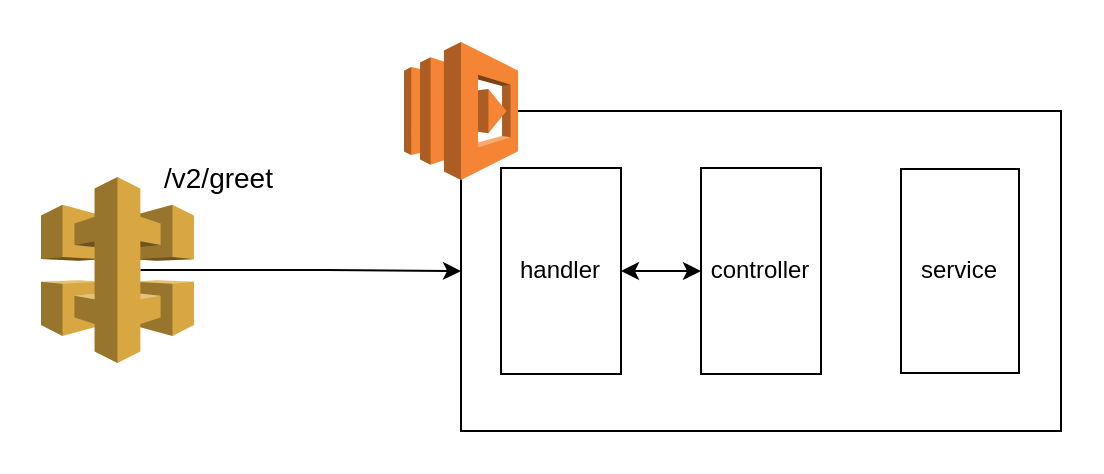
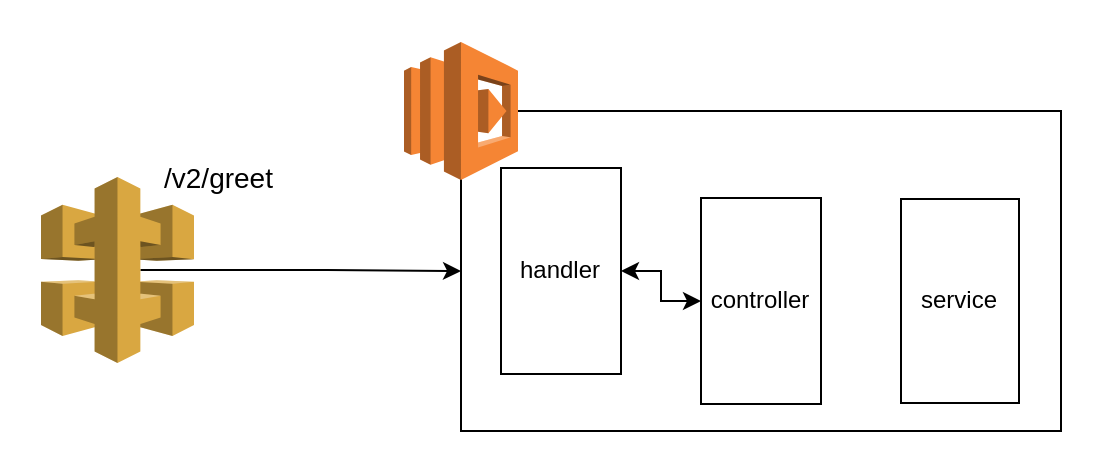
(761, 271) -> (761, 301)
(960, 271) -> (960, 301)
